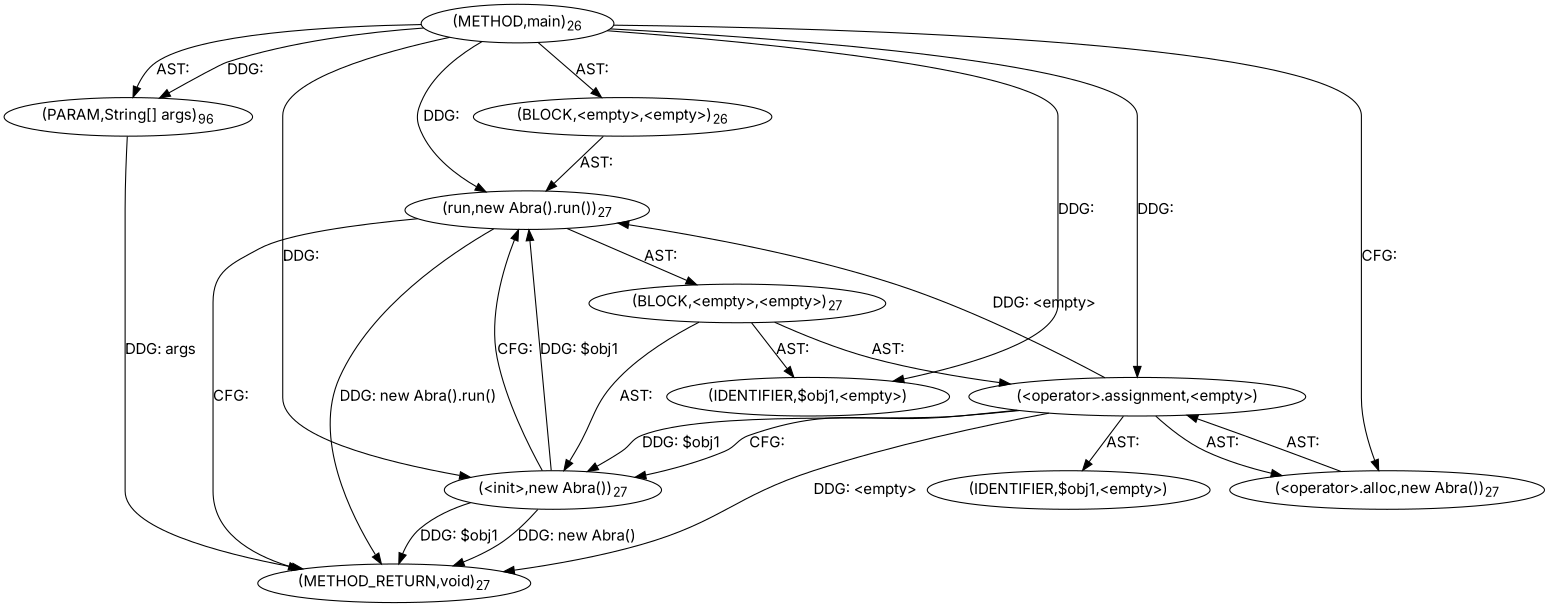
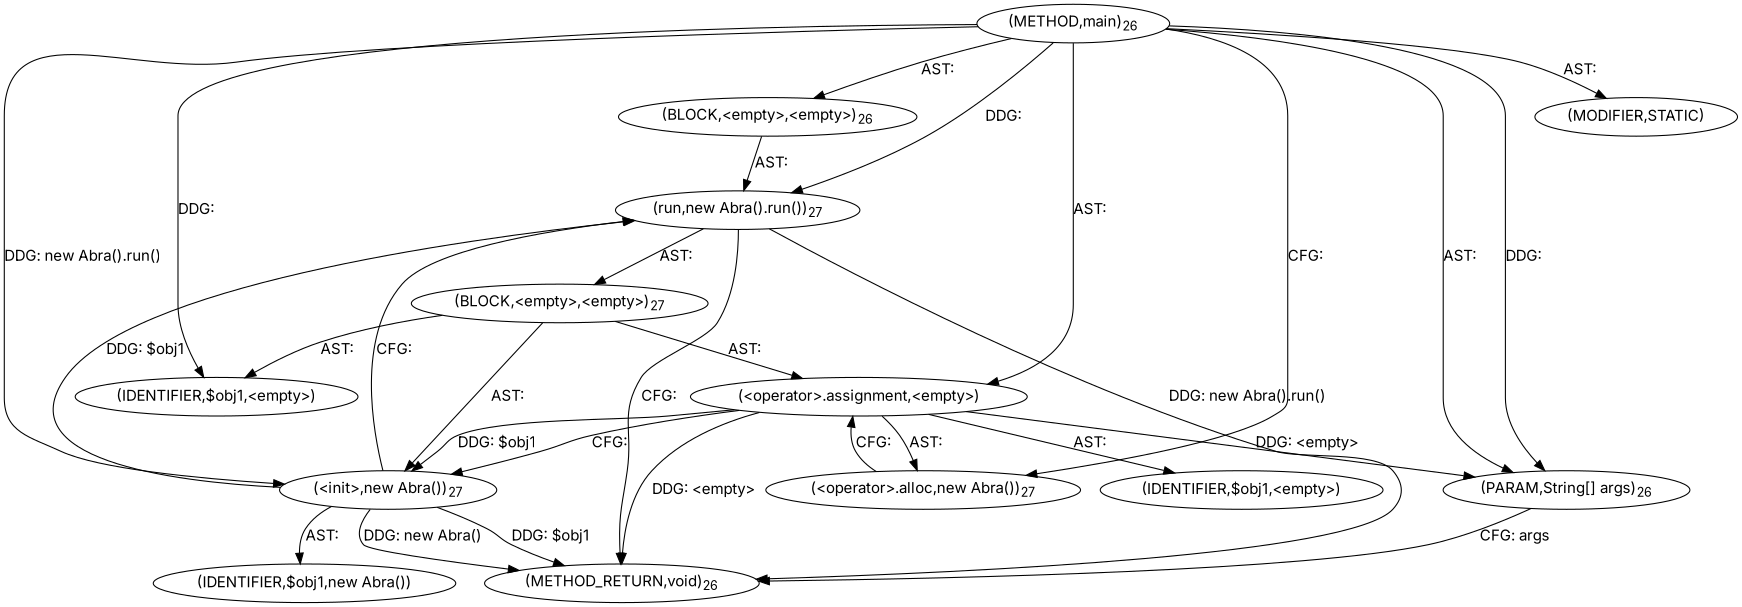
(207, 115) -> (1645, 488)
none -> (1636, 117)
(1158, 210) -> (1092, 210)
(303, 257) -> (83, 257)
(874, 278) -> (1227, 445)
(161, 350) -> (1515, 537)
(1305, 443) -> (875, 443)
(483, 582) -> (711, 582)
none -> (305, 583)
